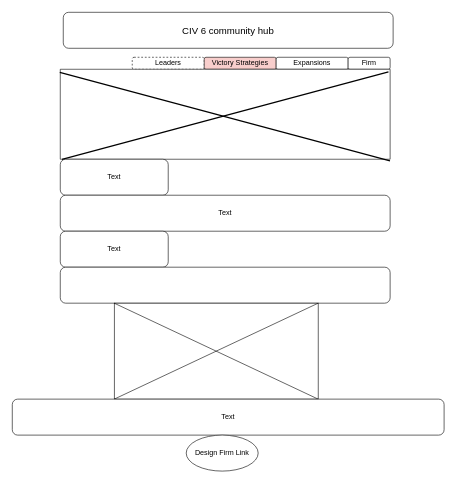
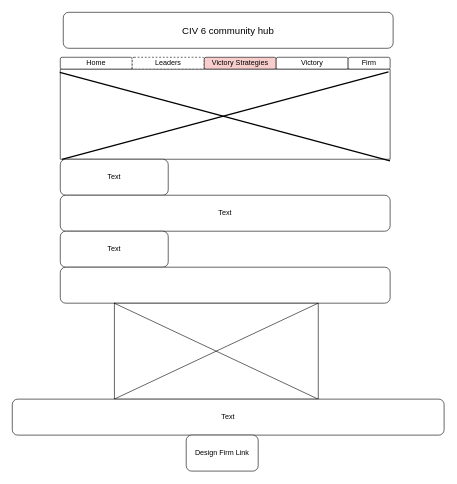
none -> (96, 63)
(312, 63) -> (312, 63)
(222, 453) -> (222, 453)
